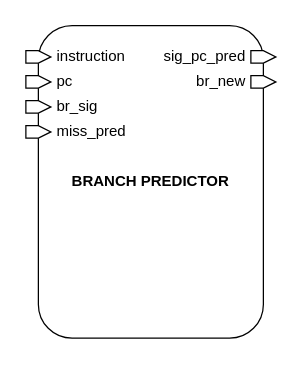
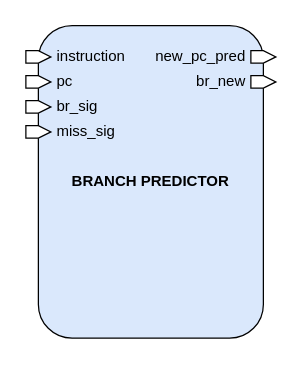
(201, 57) -> (199, 57)
(93, 132) -> (87, 132)
(151, 182) -> (151, 182)
